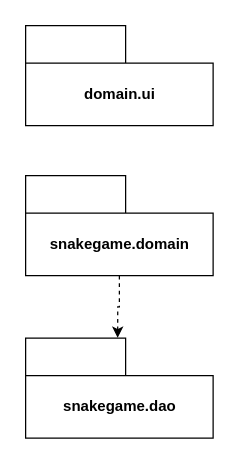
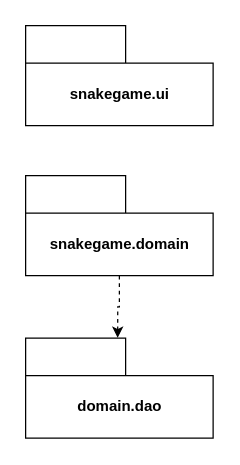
(120, 94) -> (120, 94)
(120, 407) -> (120, 407)
